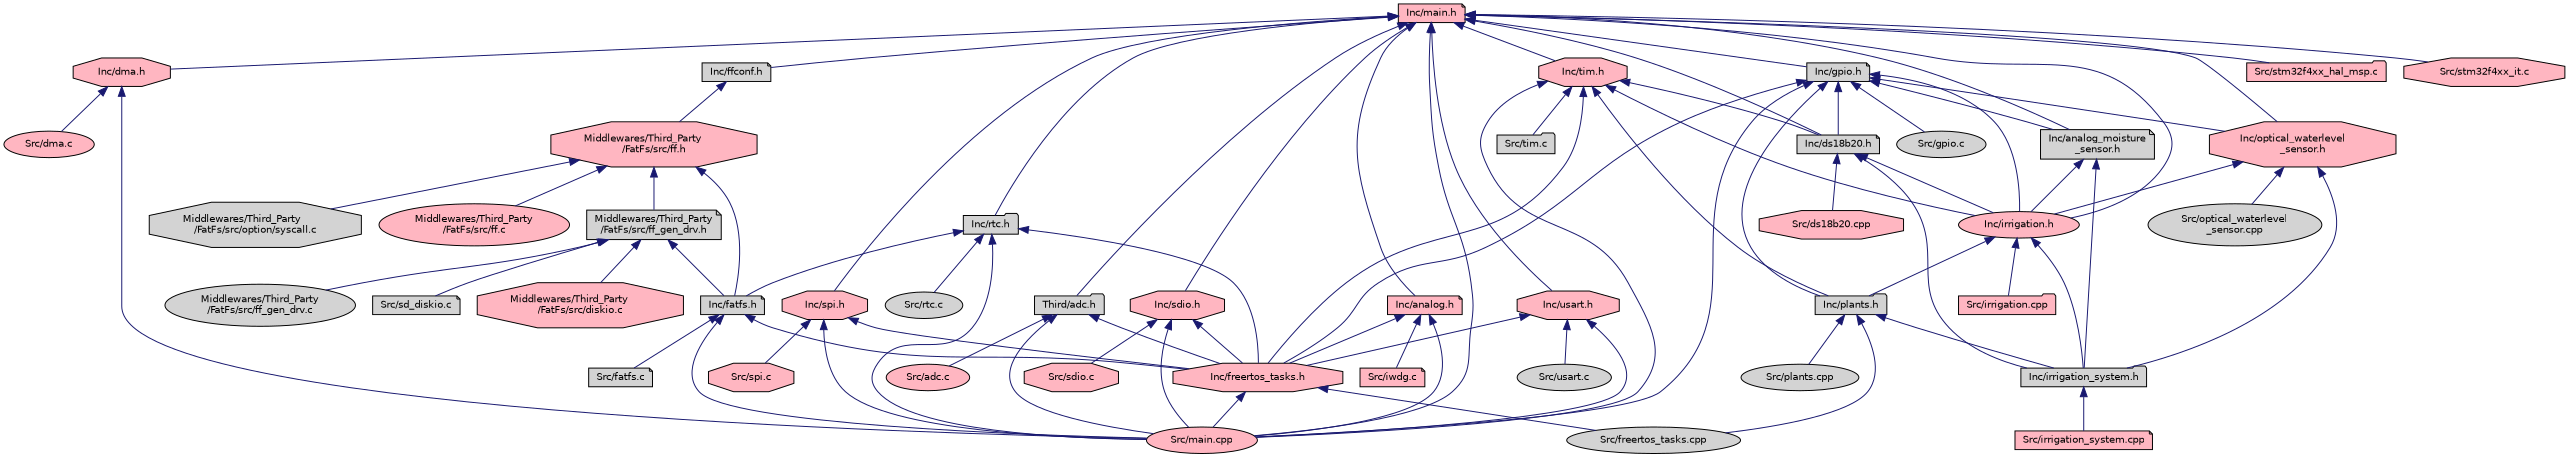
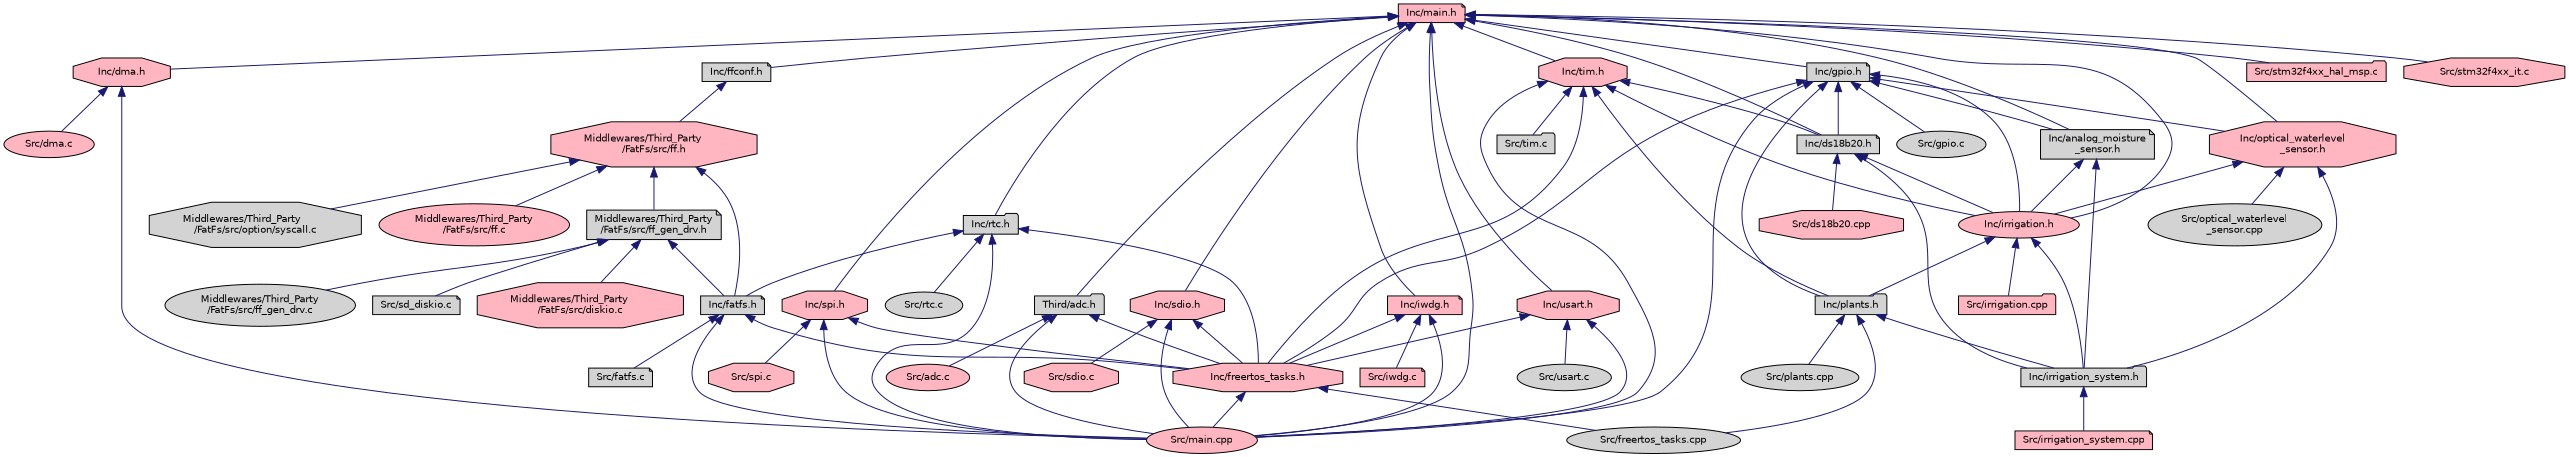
(1425, 305) -> (1425, 305)
